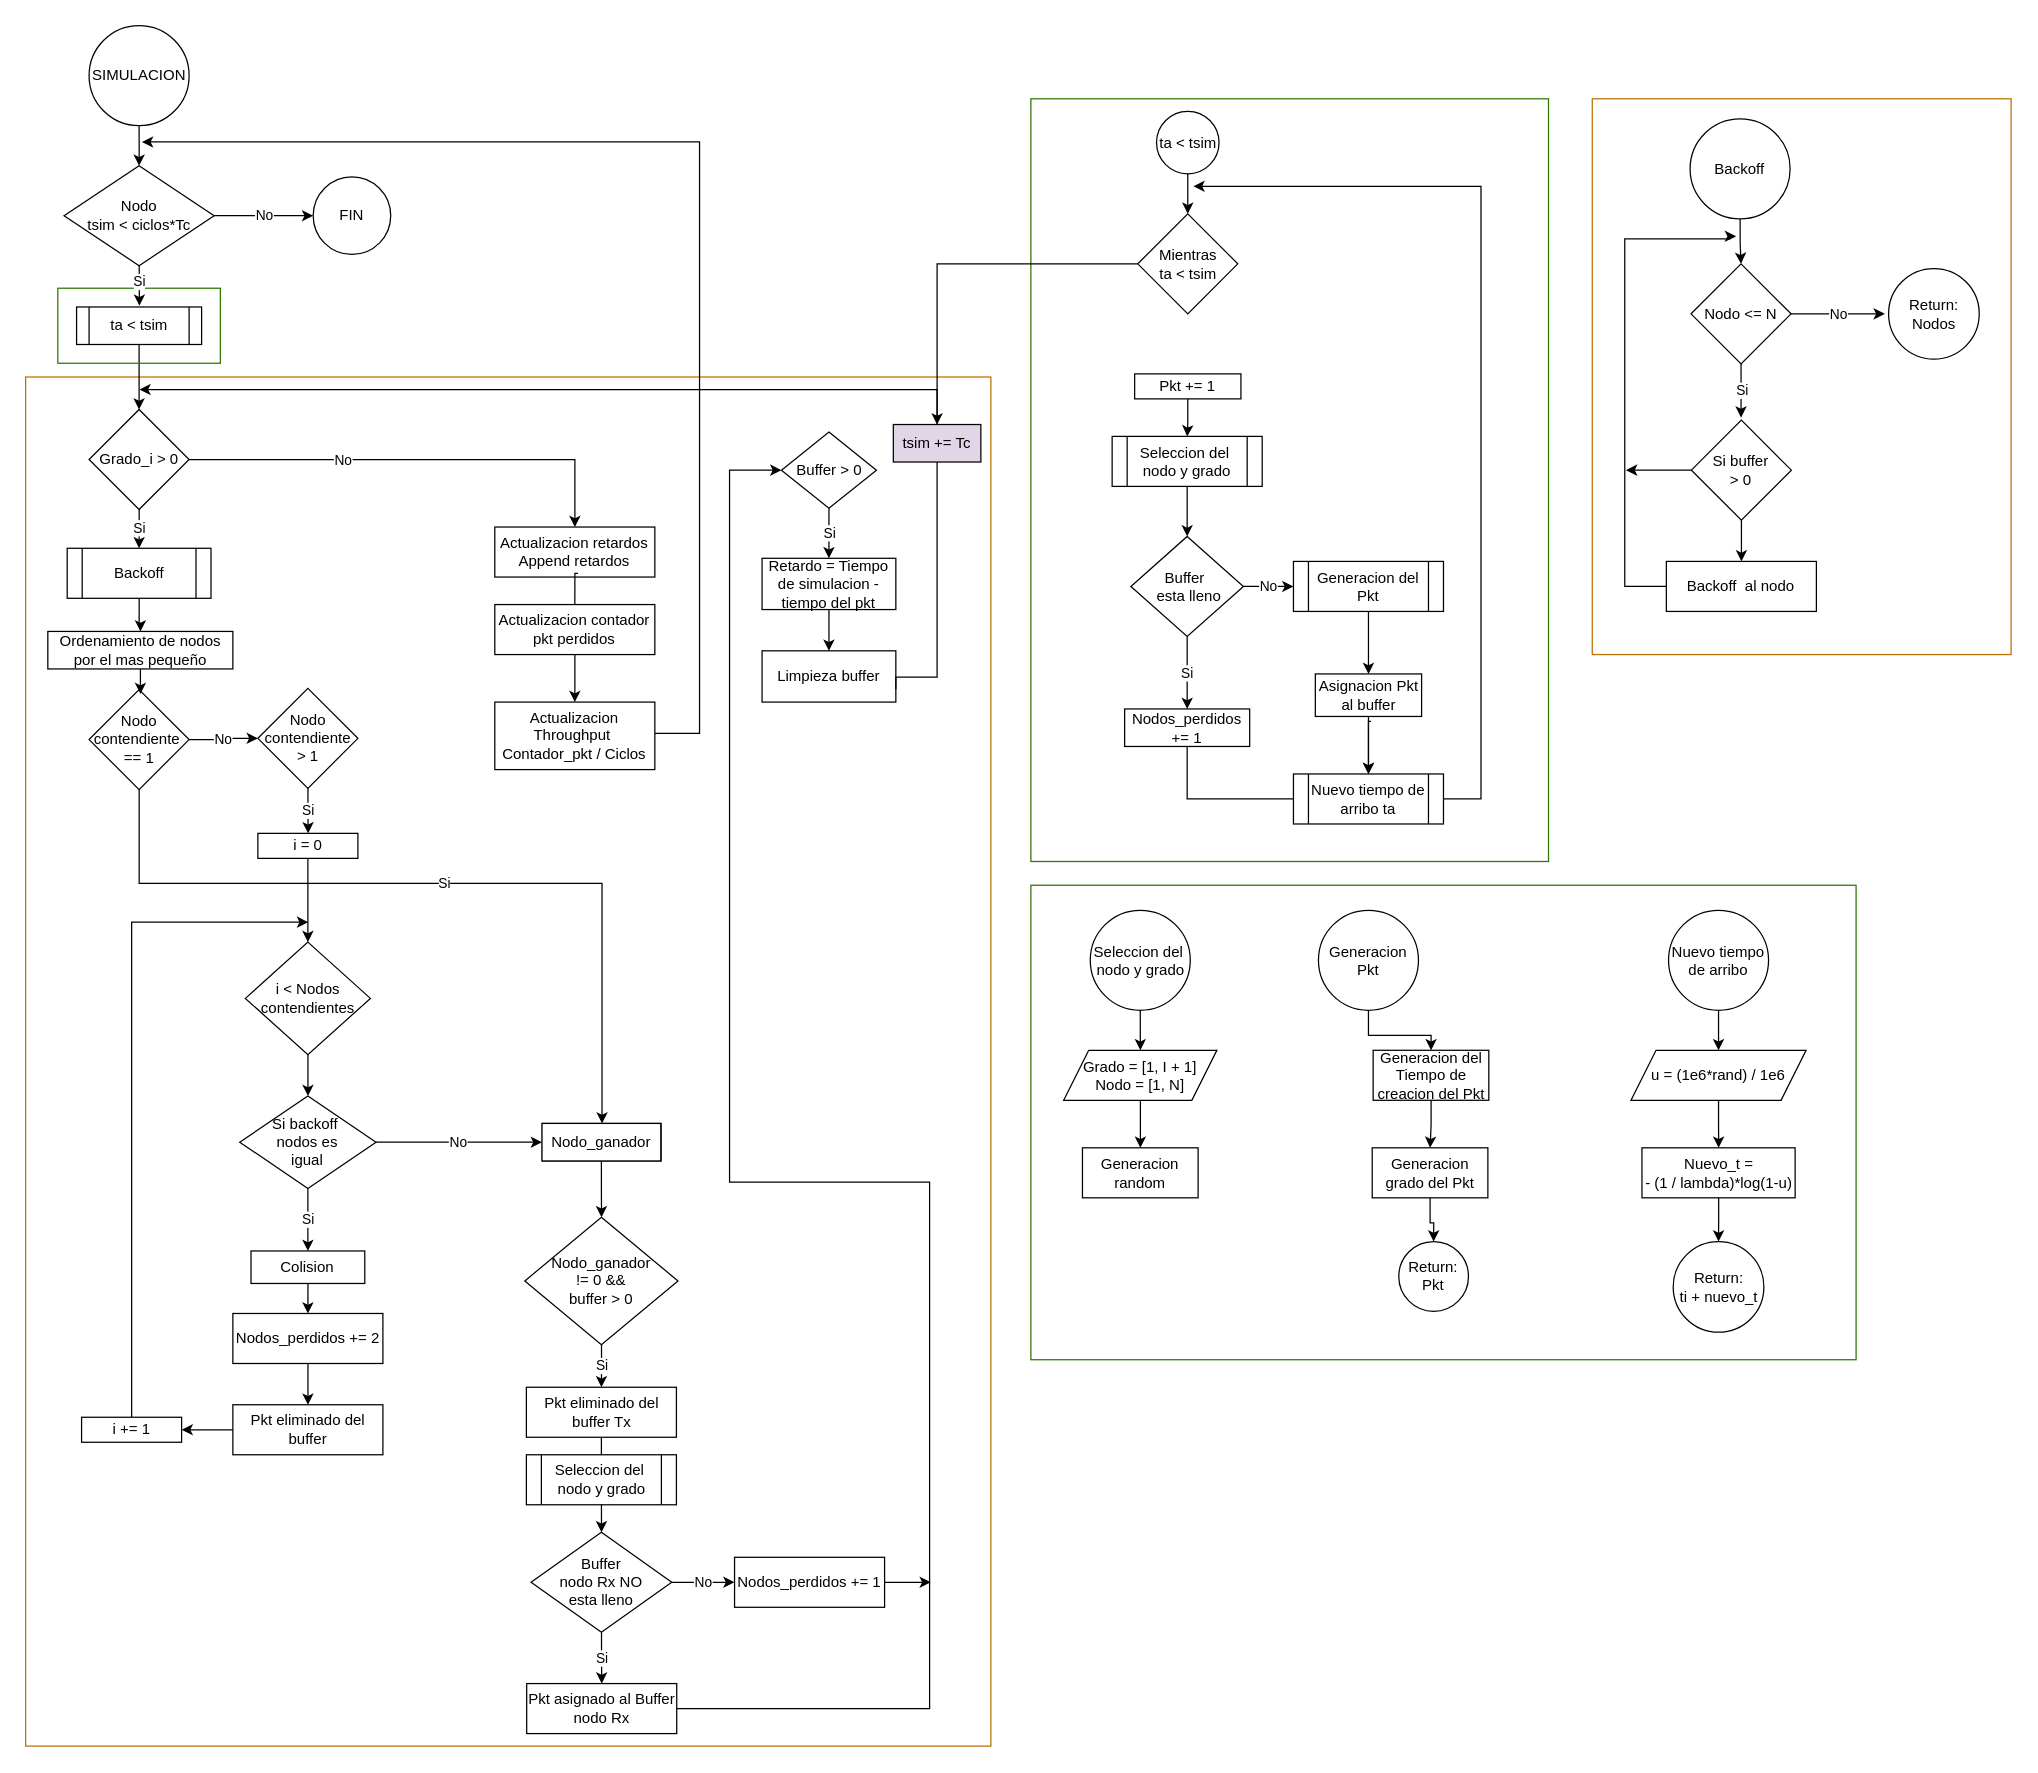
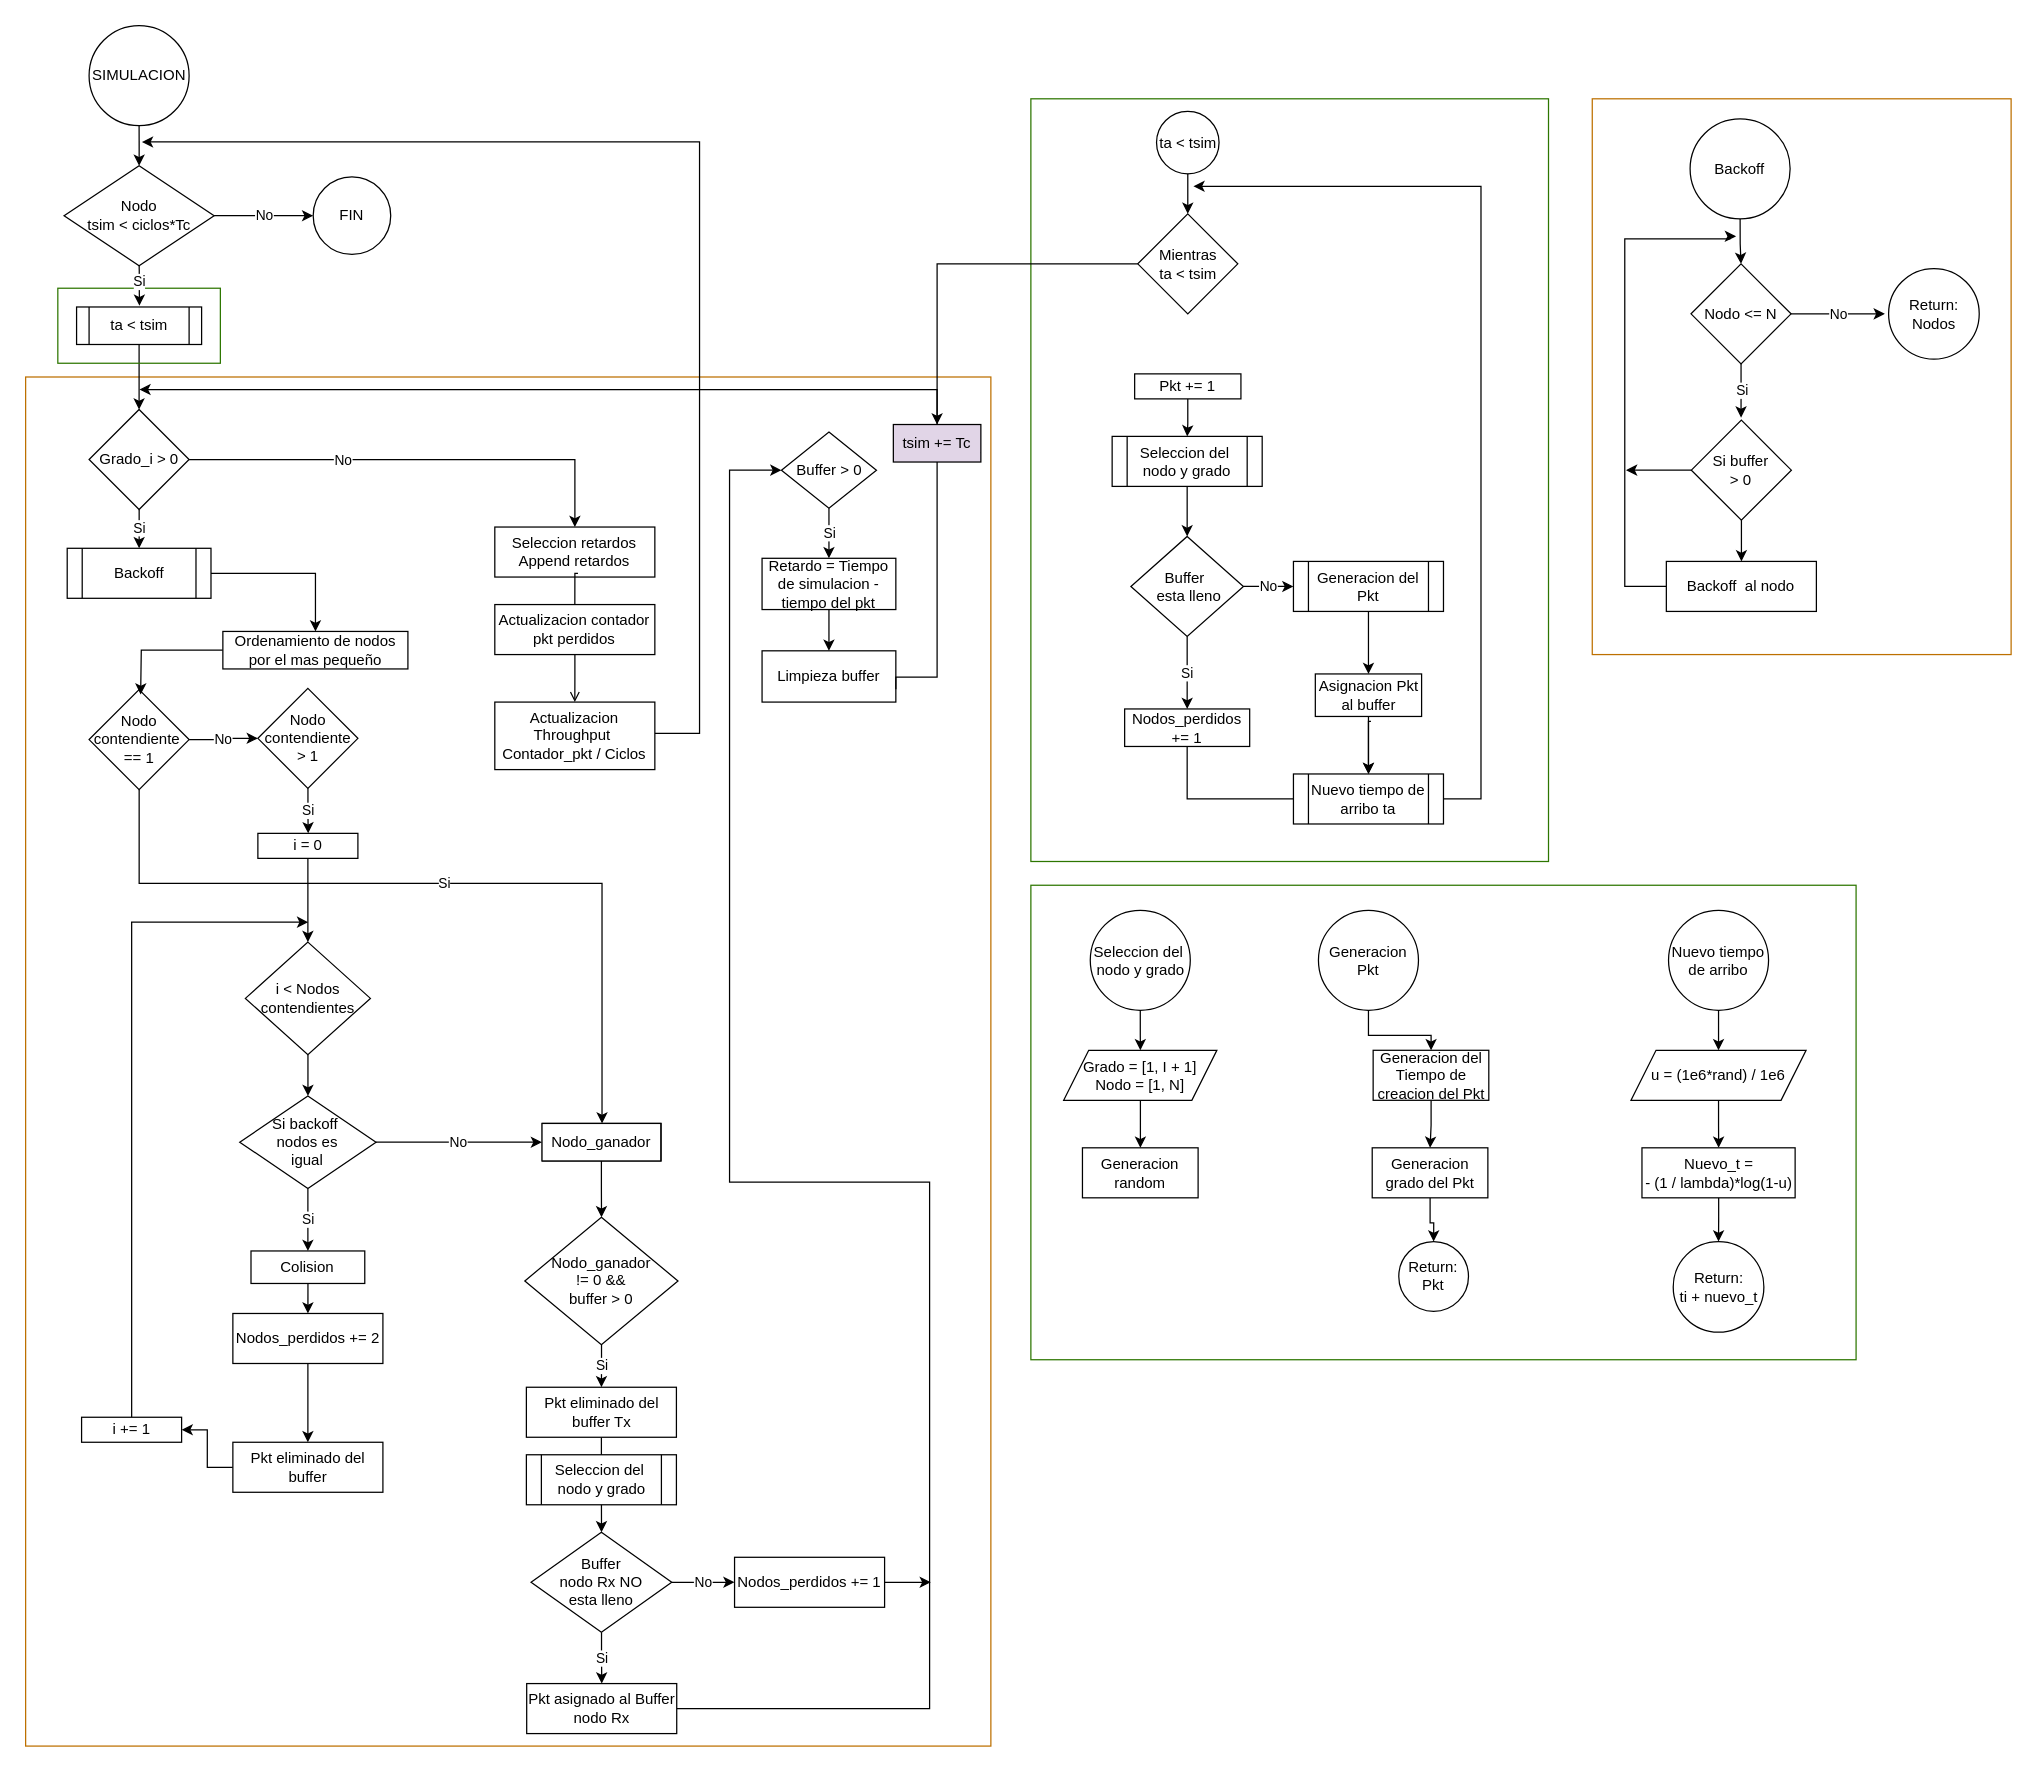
(574, 552) -> (574, 552)
(140, 650) -> (315, 650)
(575, 692) -> (575, 694)
(308, 1429) -> (308, 1467)
